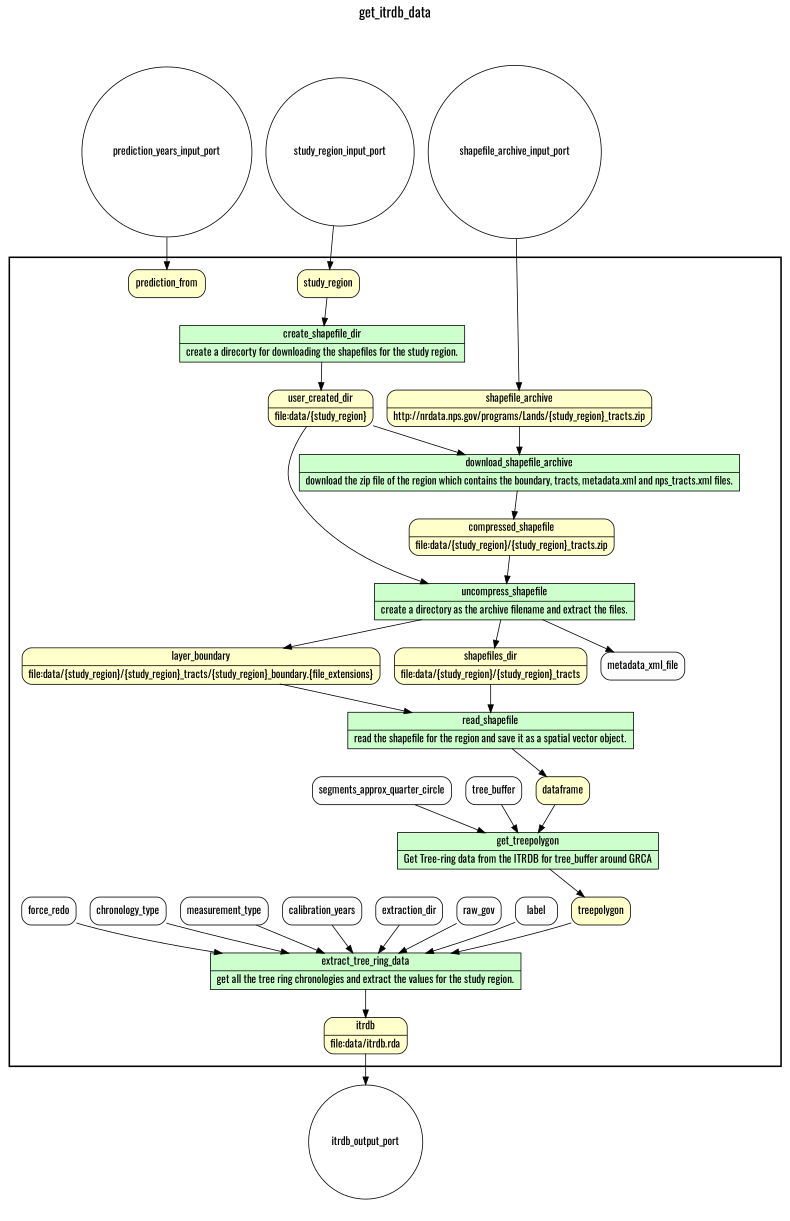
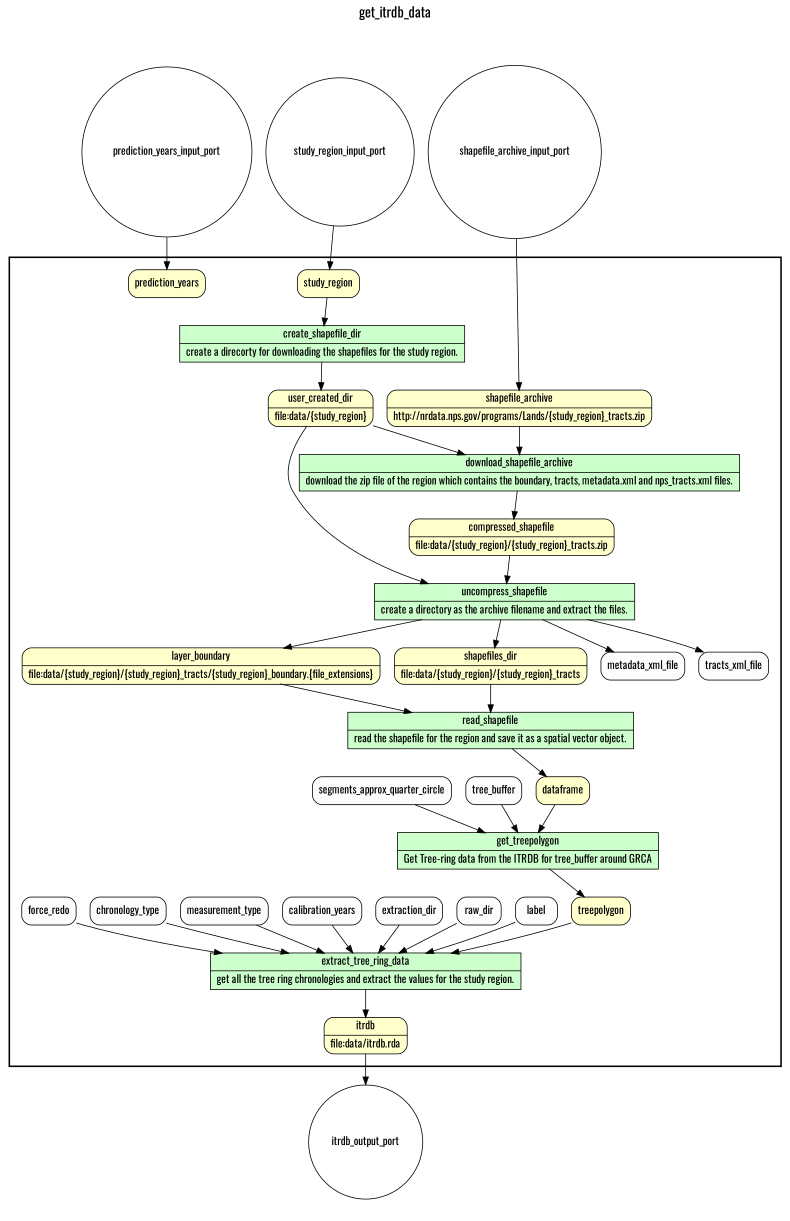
(167, 284) -> (167, 284)
none -> (734, 666)
(479, 911) -> (479, 911)
